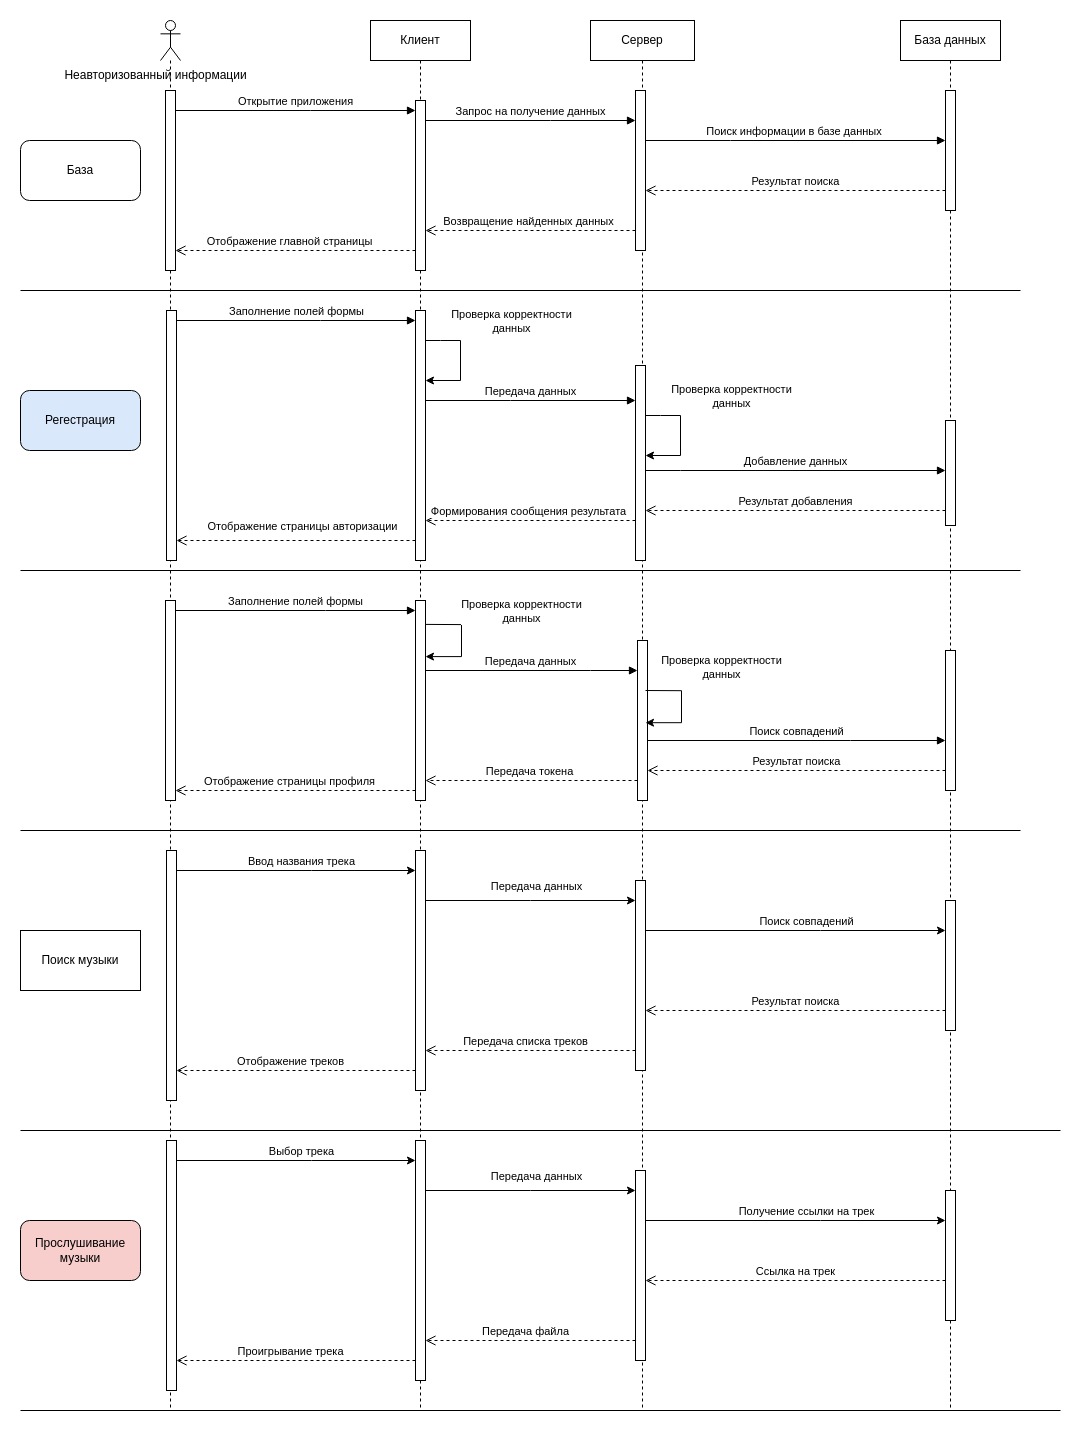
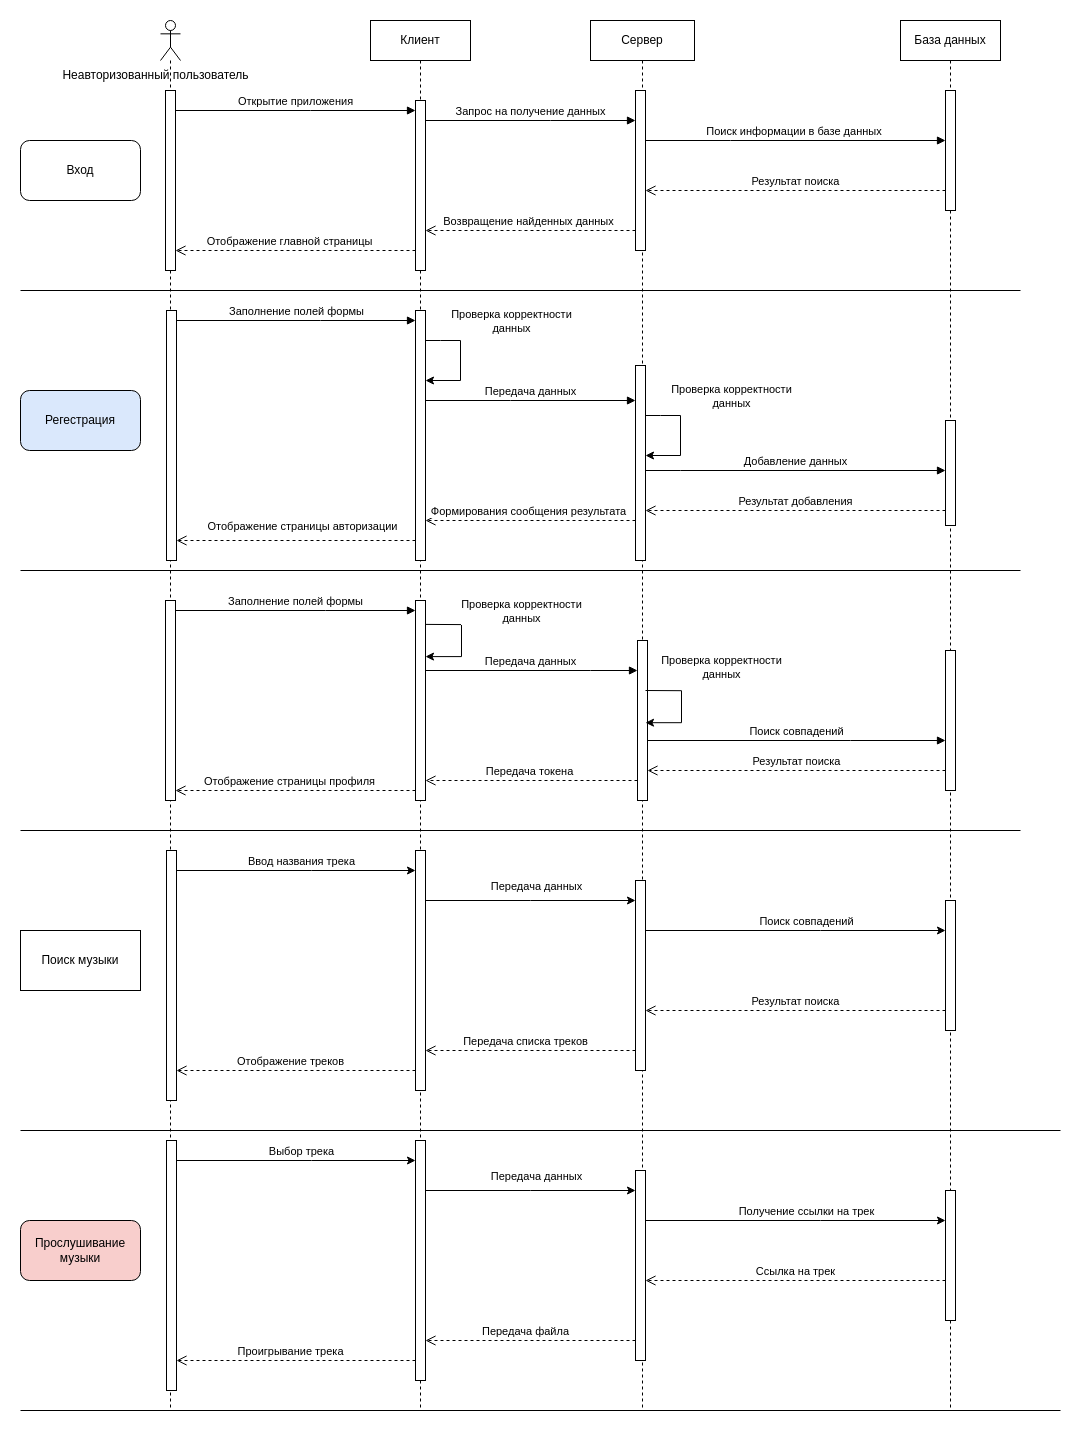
(156, 76) -> (156, 76)
(81, 171) -> (81, 171)
